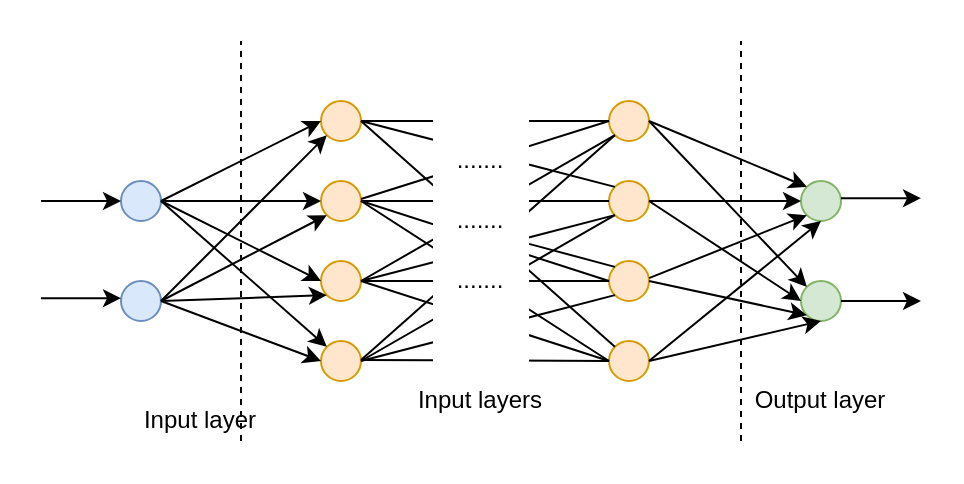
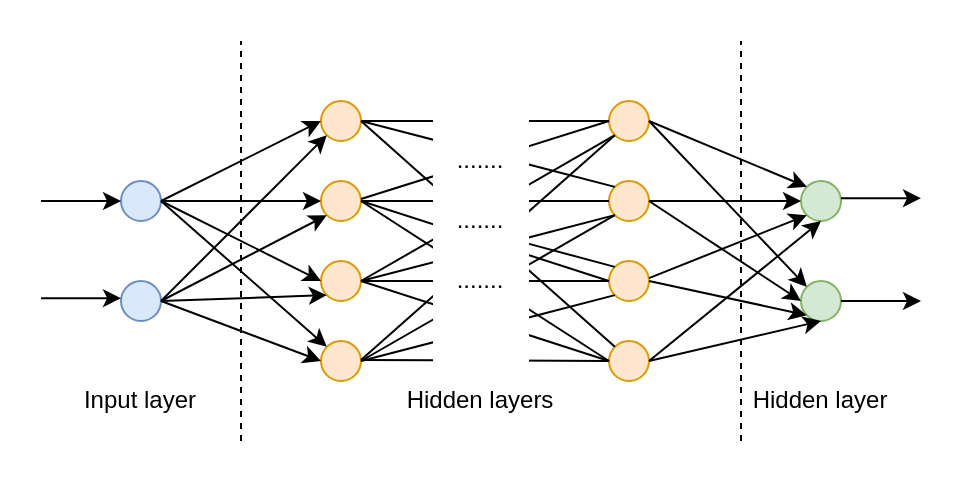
(481, 401) -> (481, 401)
(821, 401) -> (821, 401)
(201, 421) -> (141, 401)
